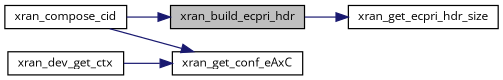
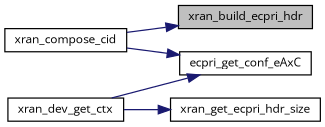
(320, 17) -> (141, 110)
(238, 63) -> (245, 63)
